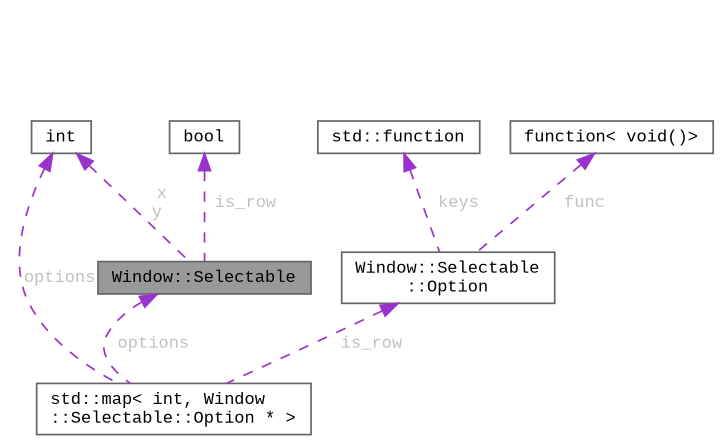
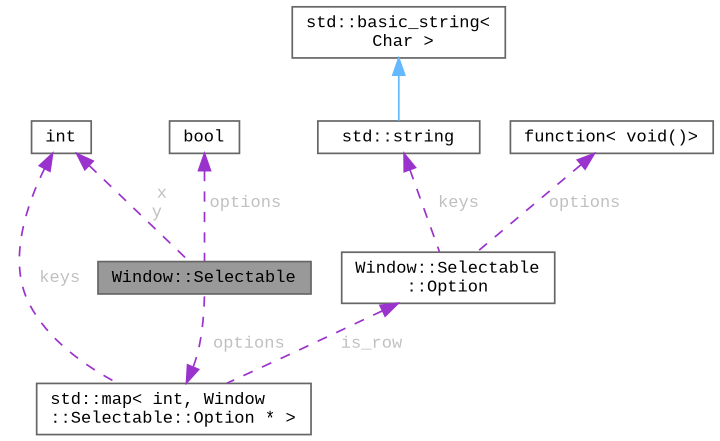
none -> (399, 32)
(399, 137) -> (399, 137)
(241, 203) -> (241, 203)
(580, 203) -> (580, 203)
(55, 278) -> (55, 278)
(105, 340) -> (202, 331)
